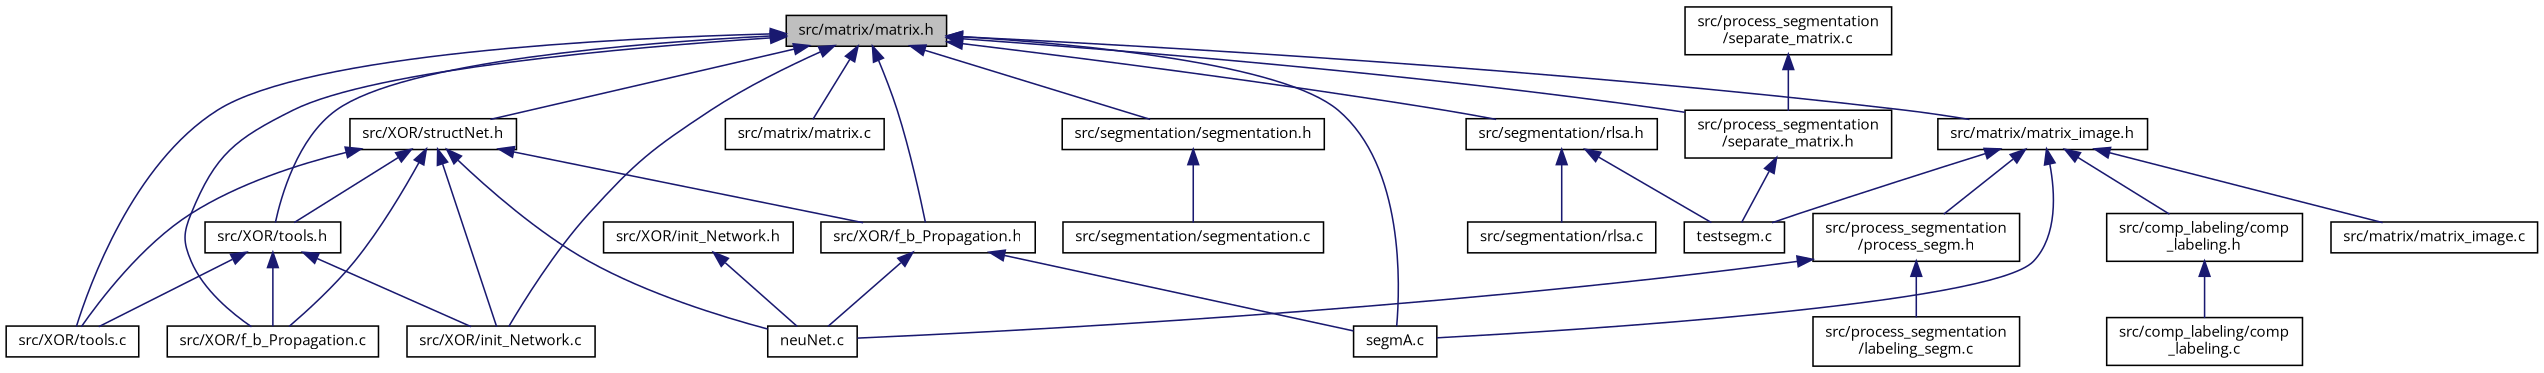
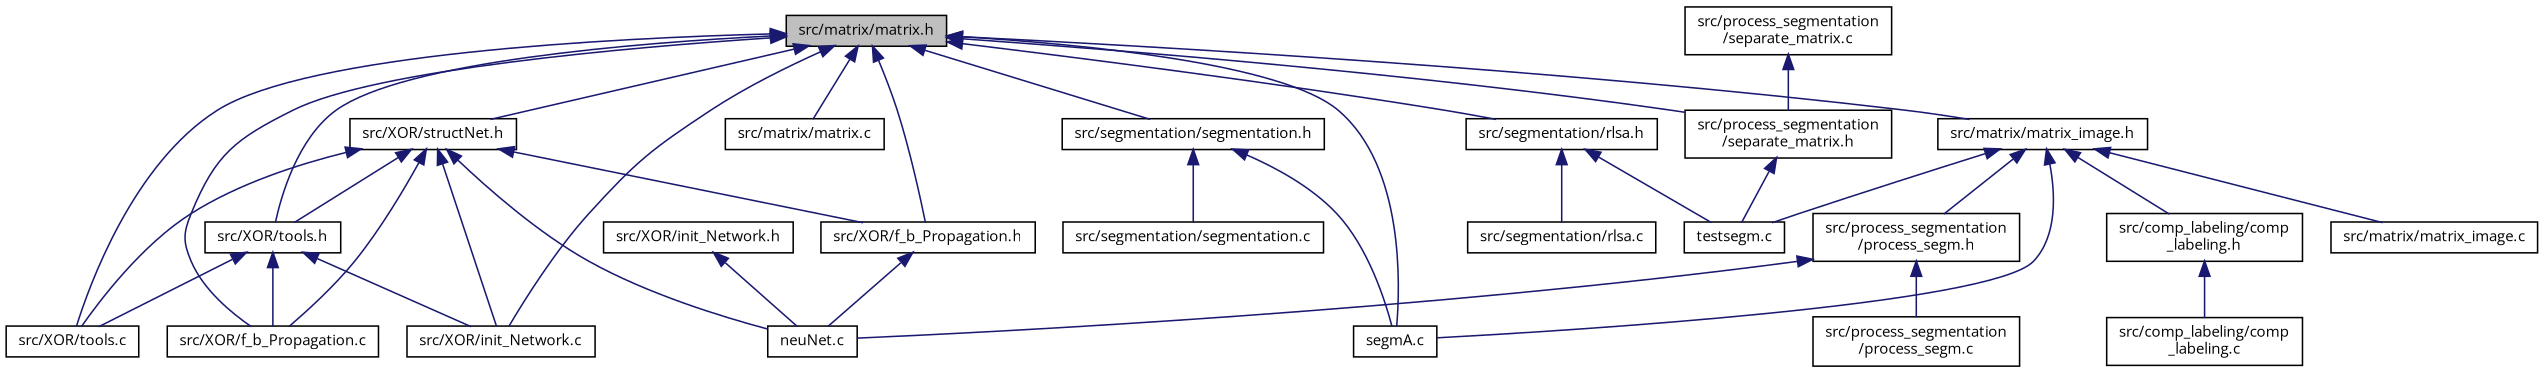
(1179, 293) -> (1343, 221)
(1916, 341) -> (1916, 341)
